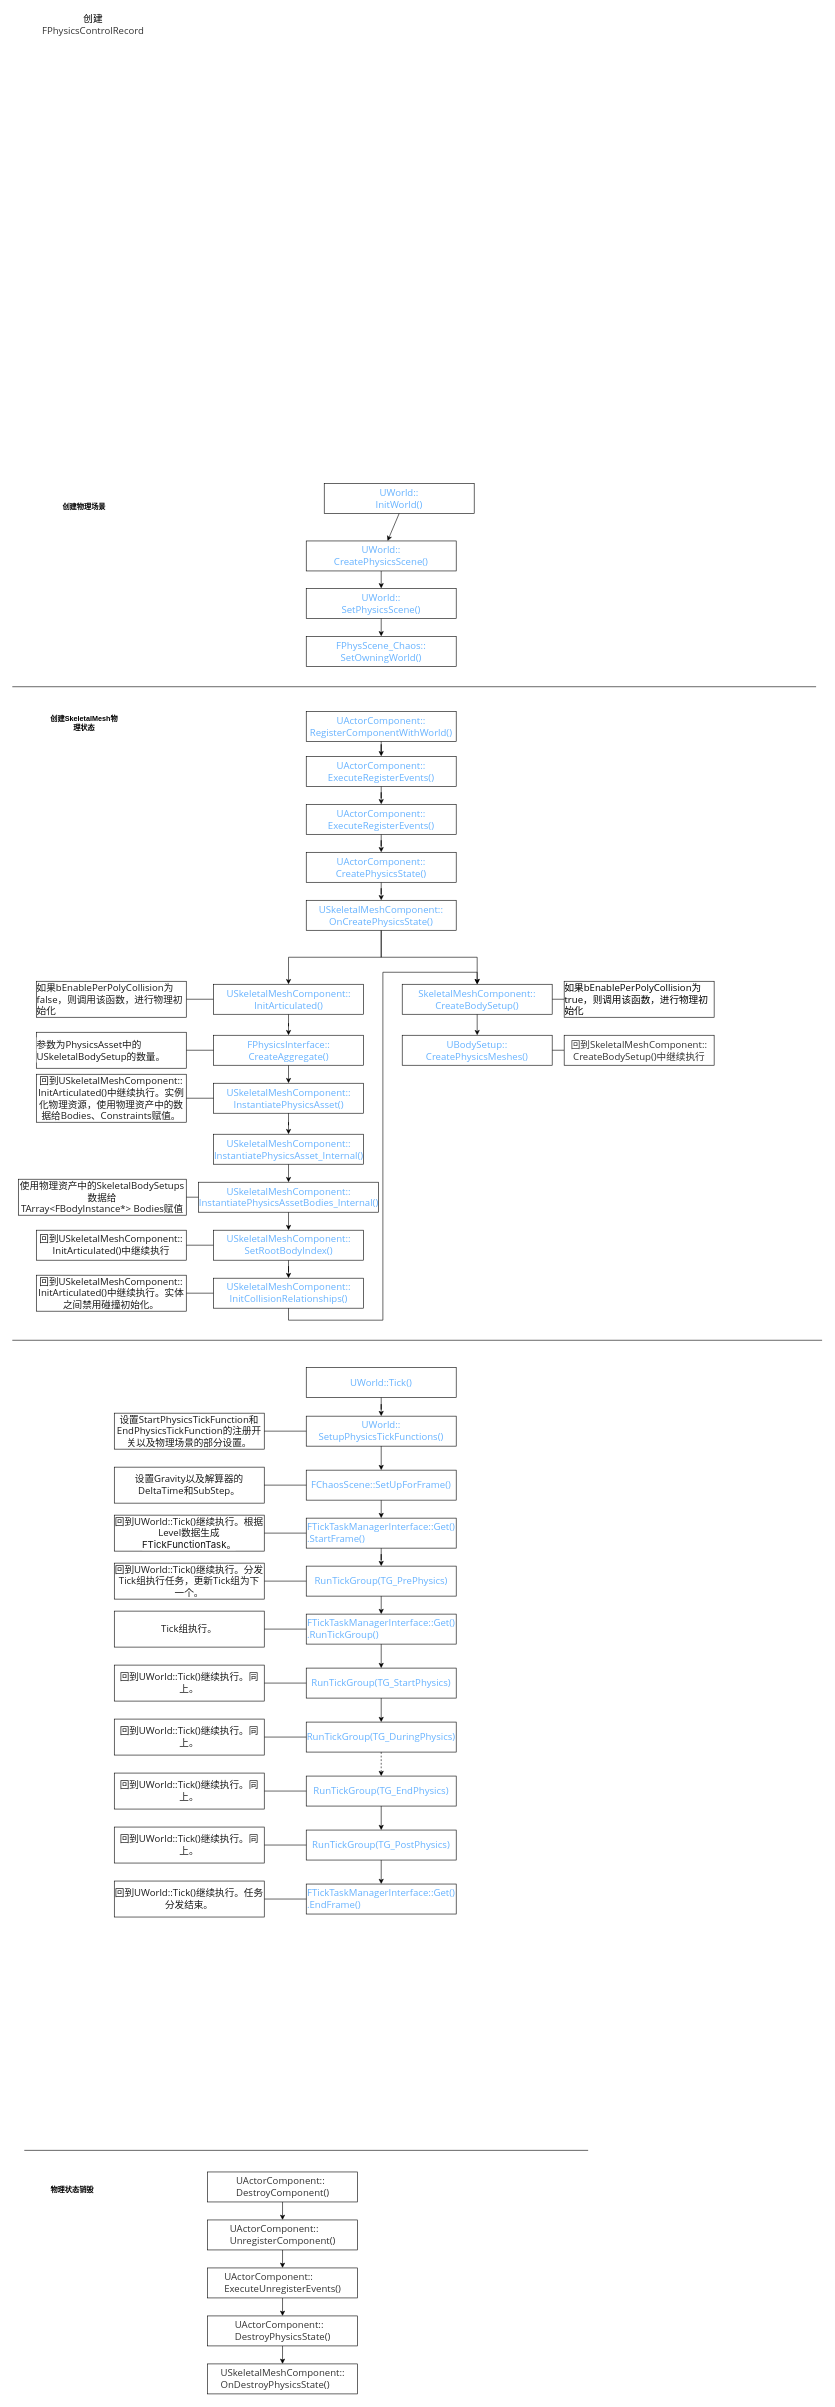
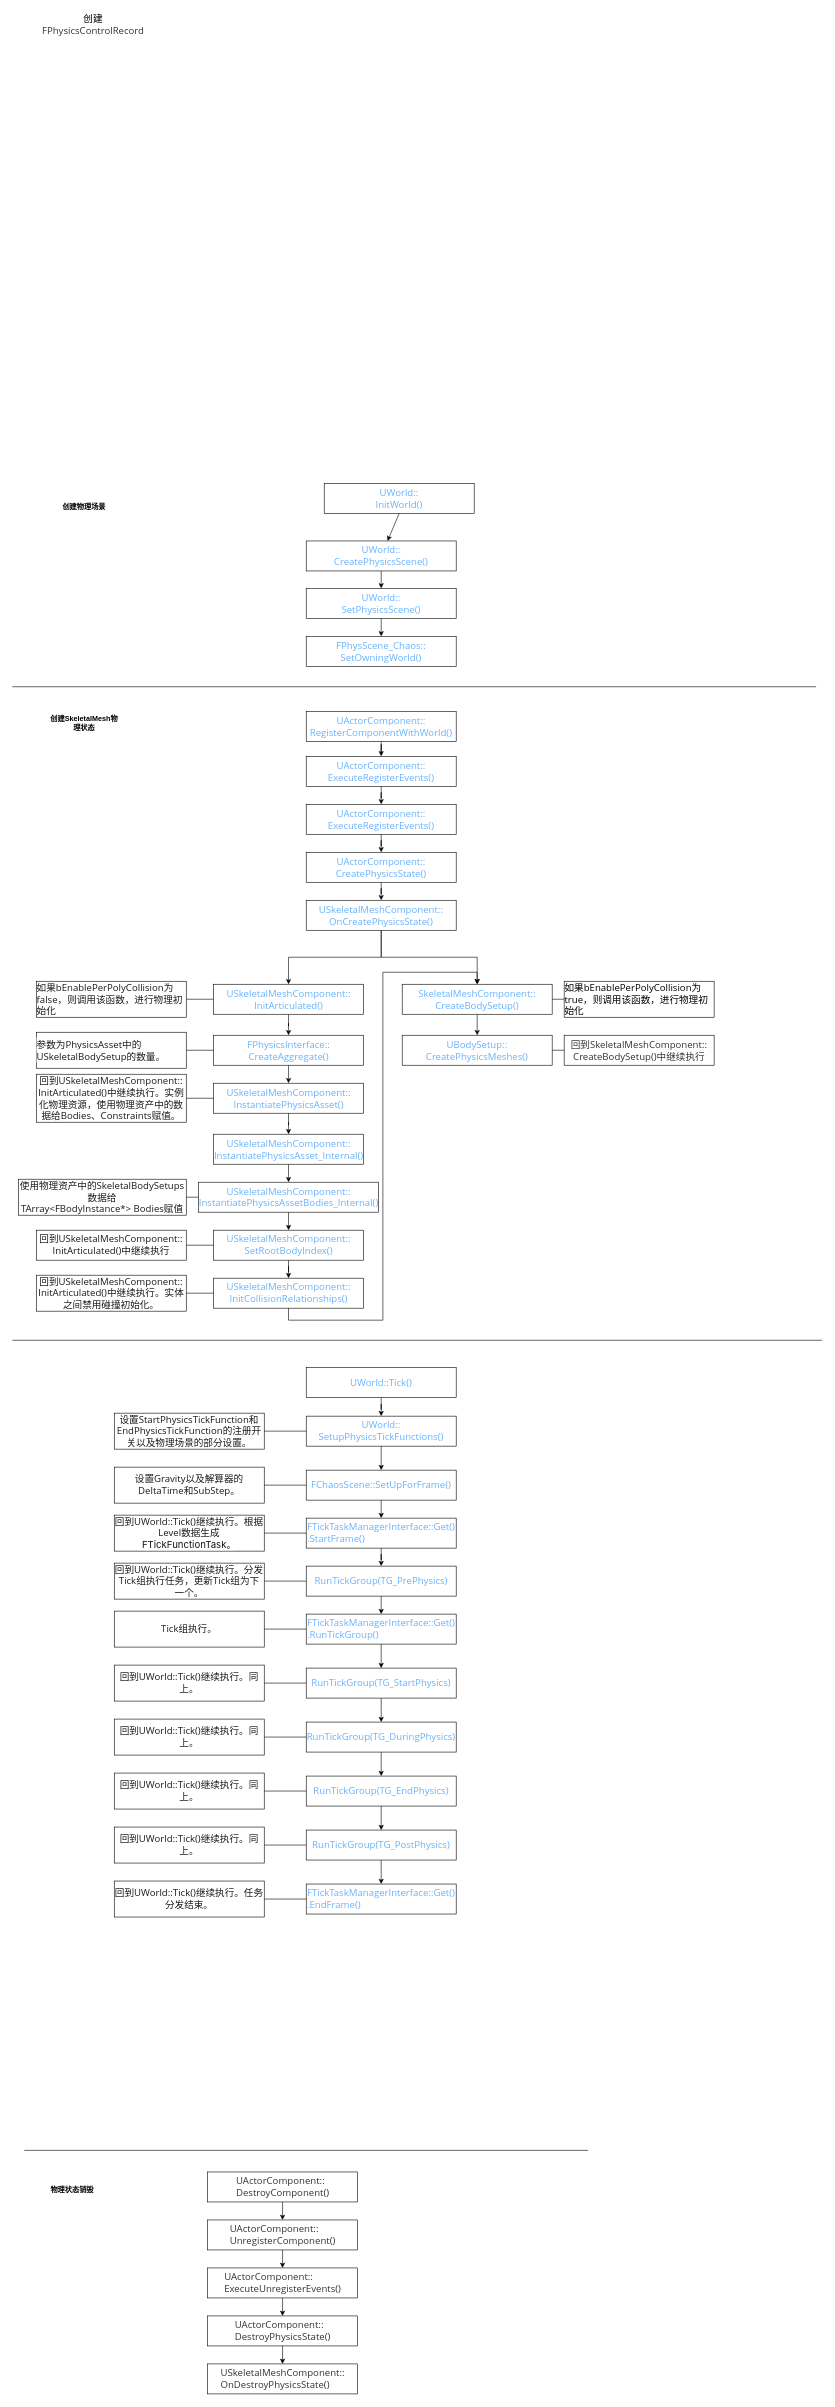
(381, 1761) -> (381, 1761)
